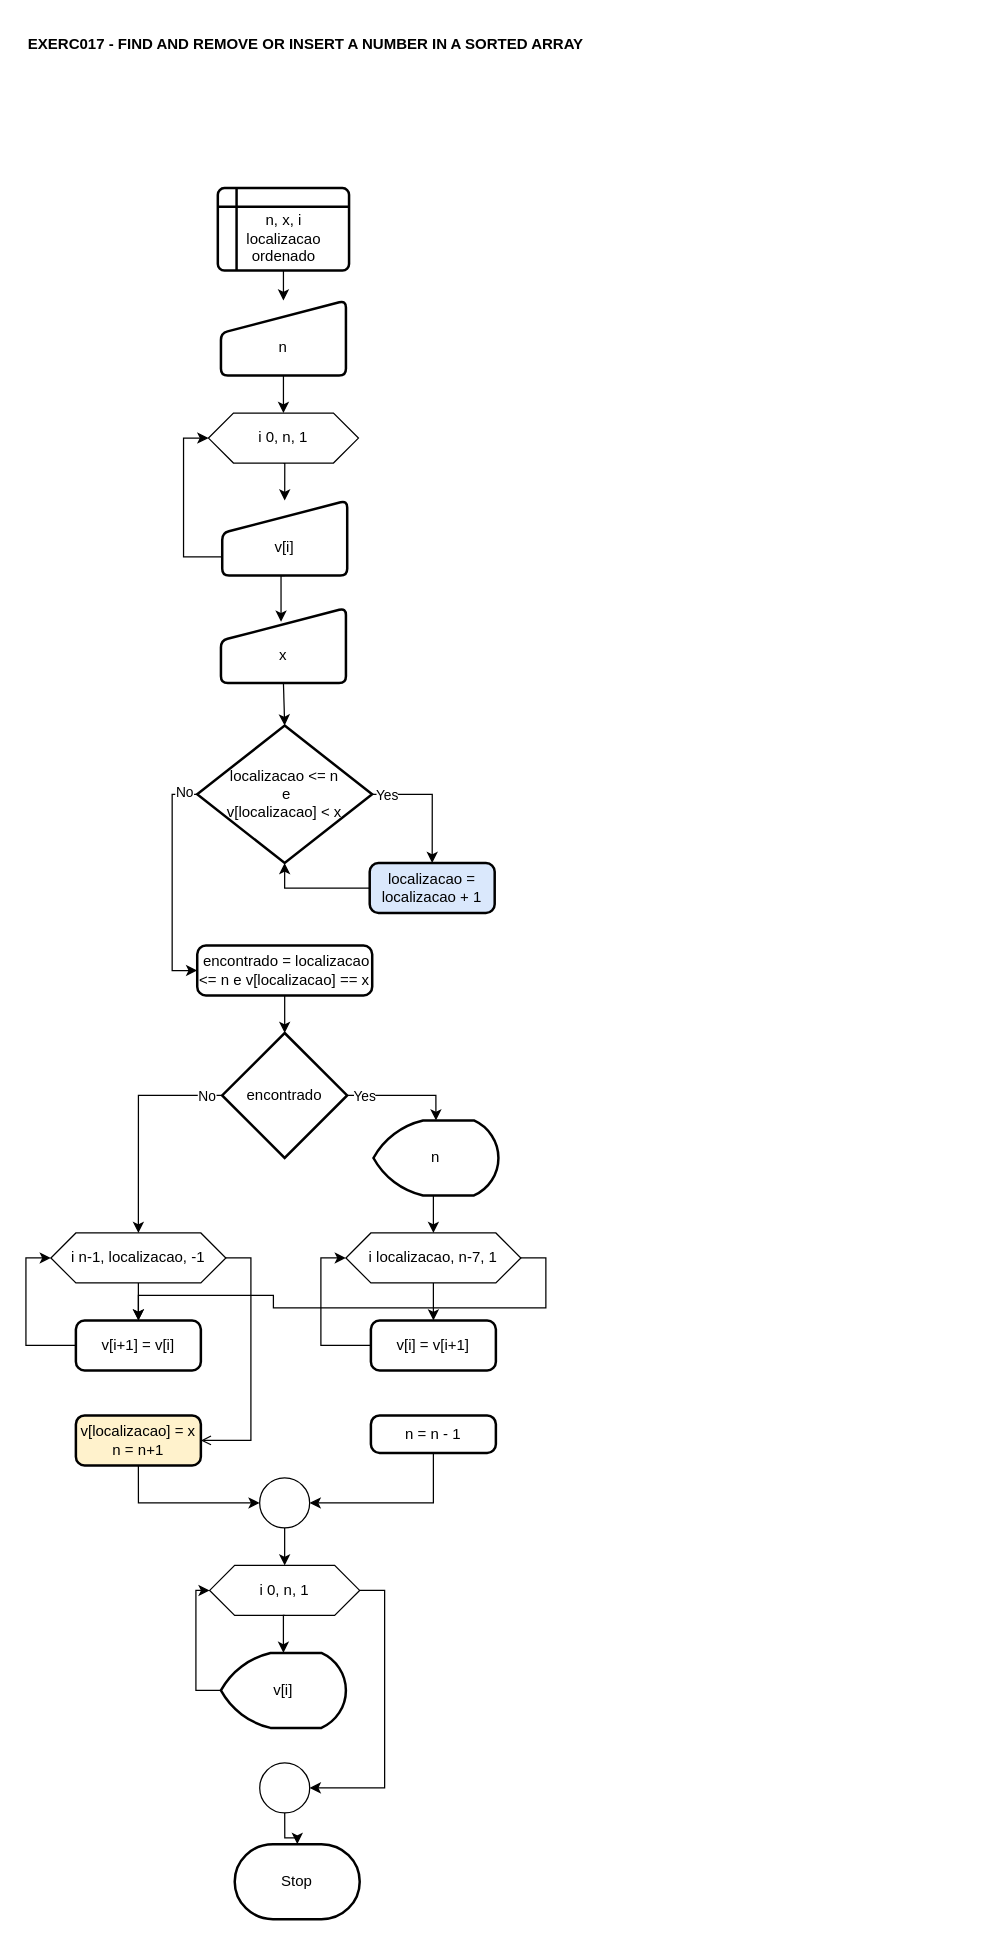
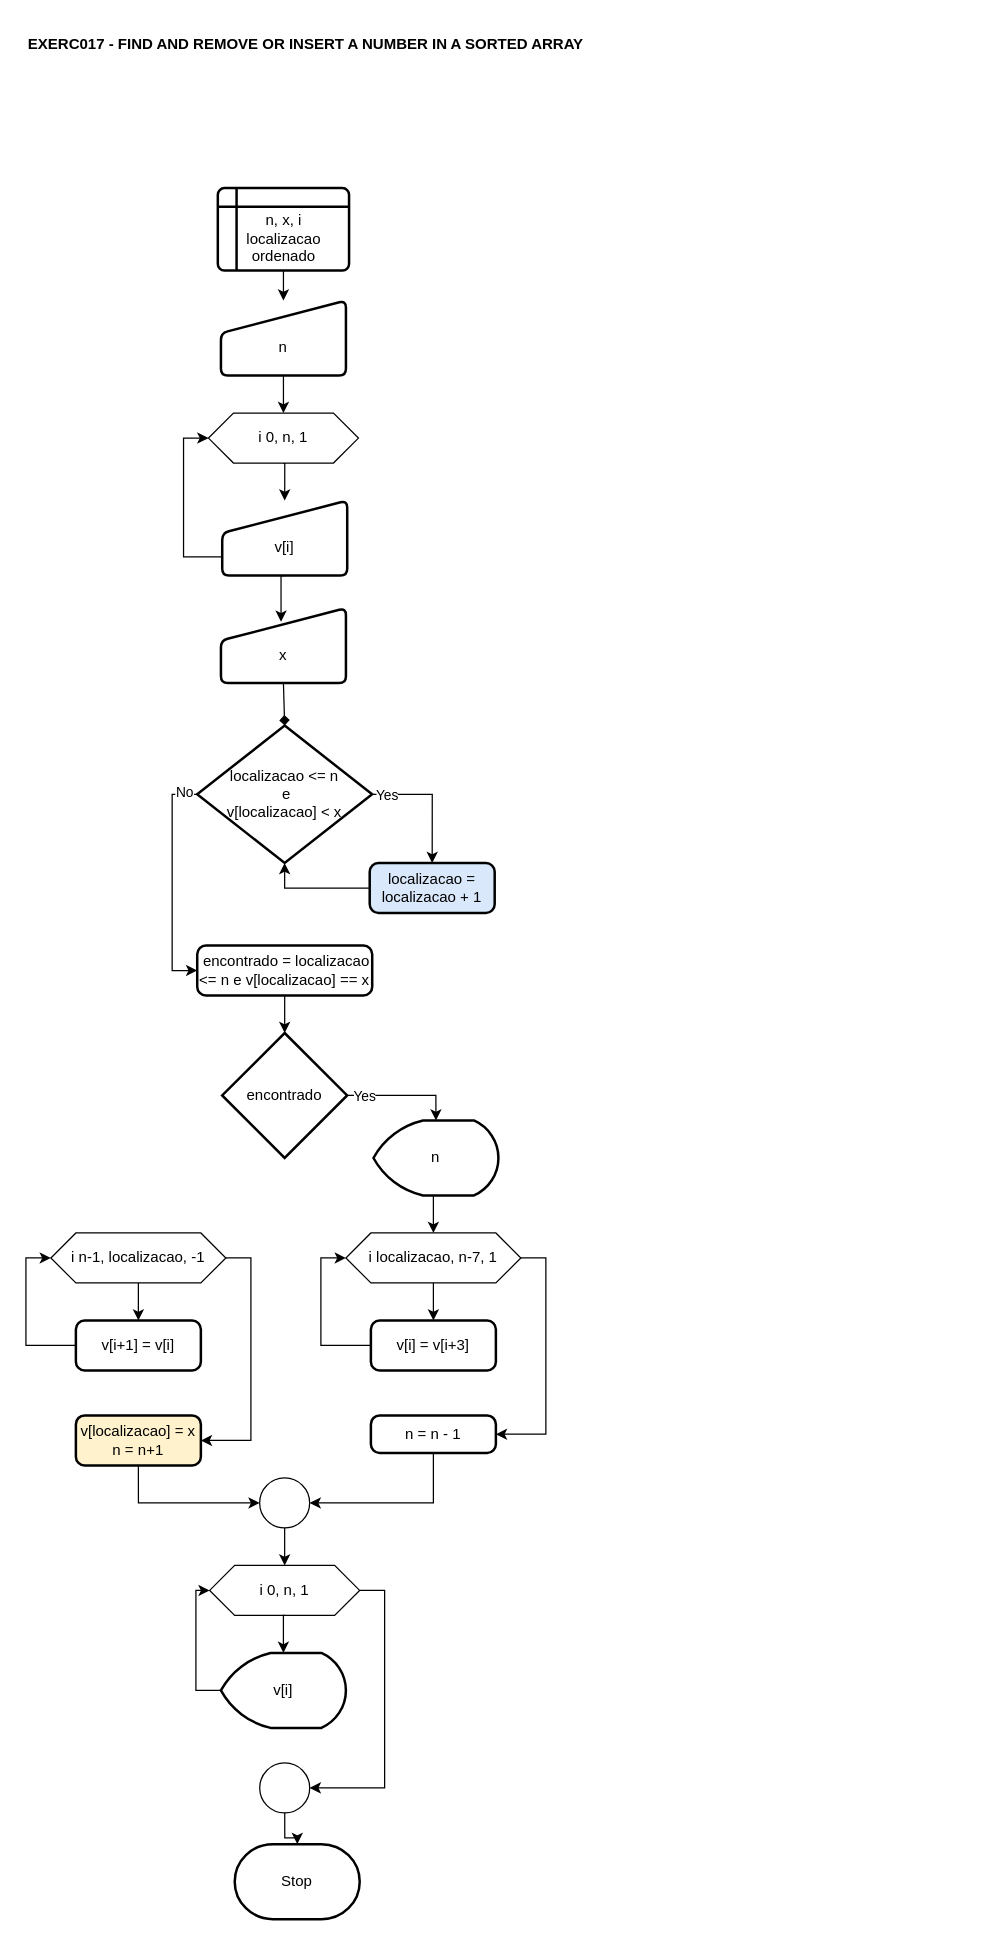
(284, 716) -> (284, 715)
(138, 1119) -> none
(339, 1308) -> (546, 1390)
(433, 1346) -> (433, 1346)
(208, 1441) -> (211, 1441)
